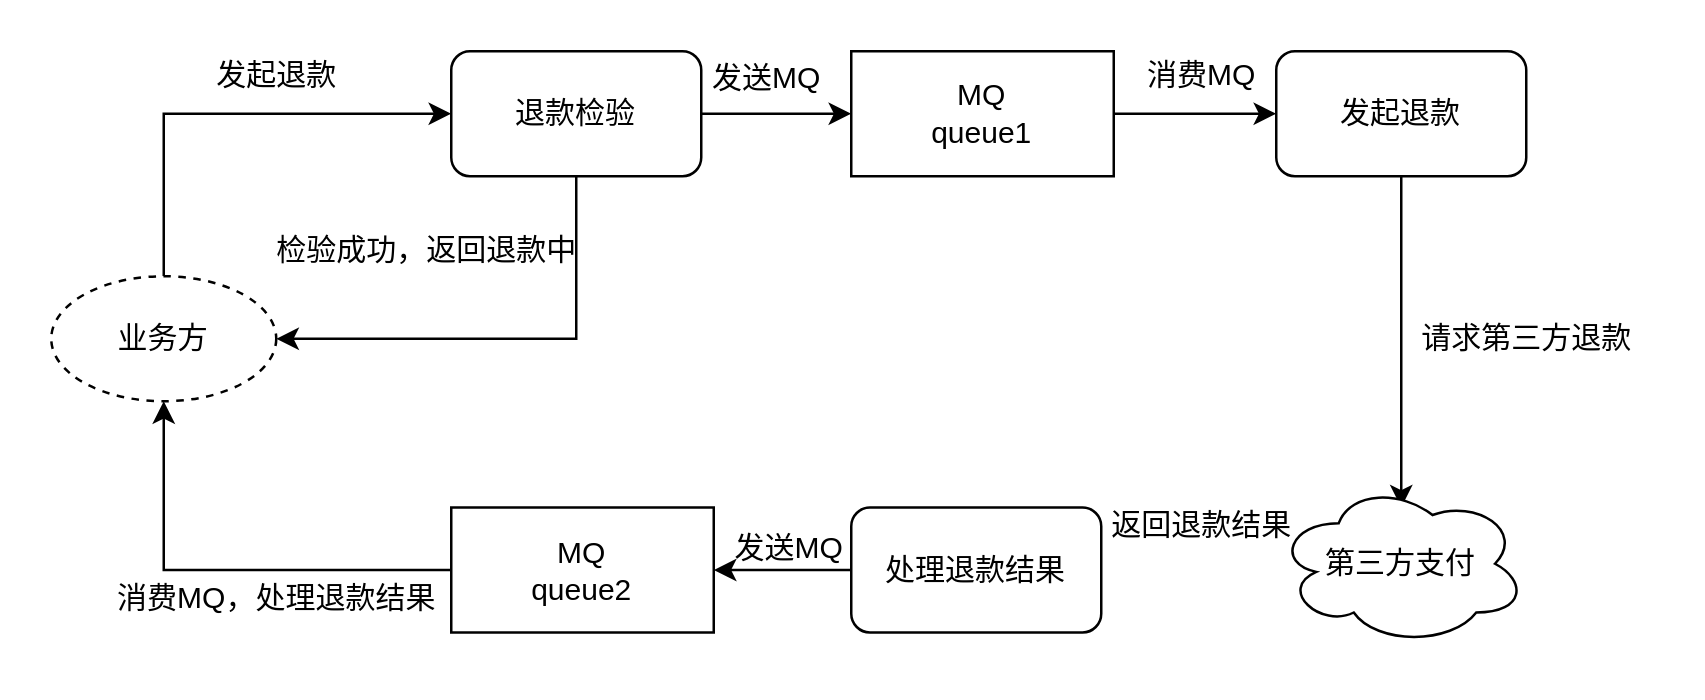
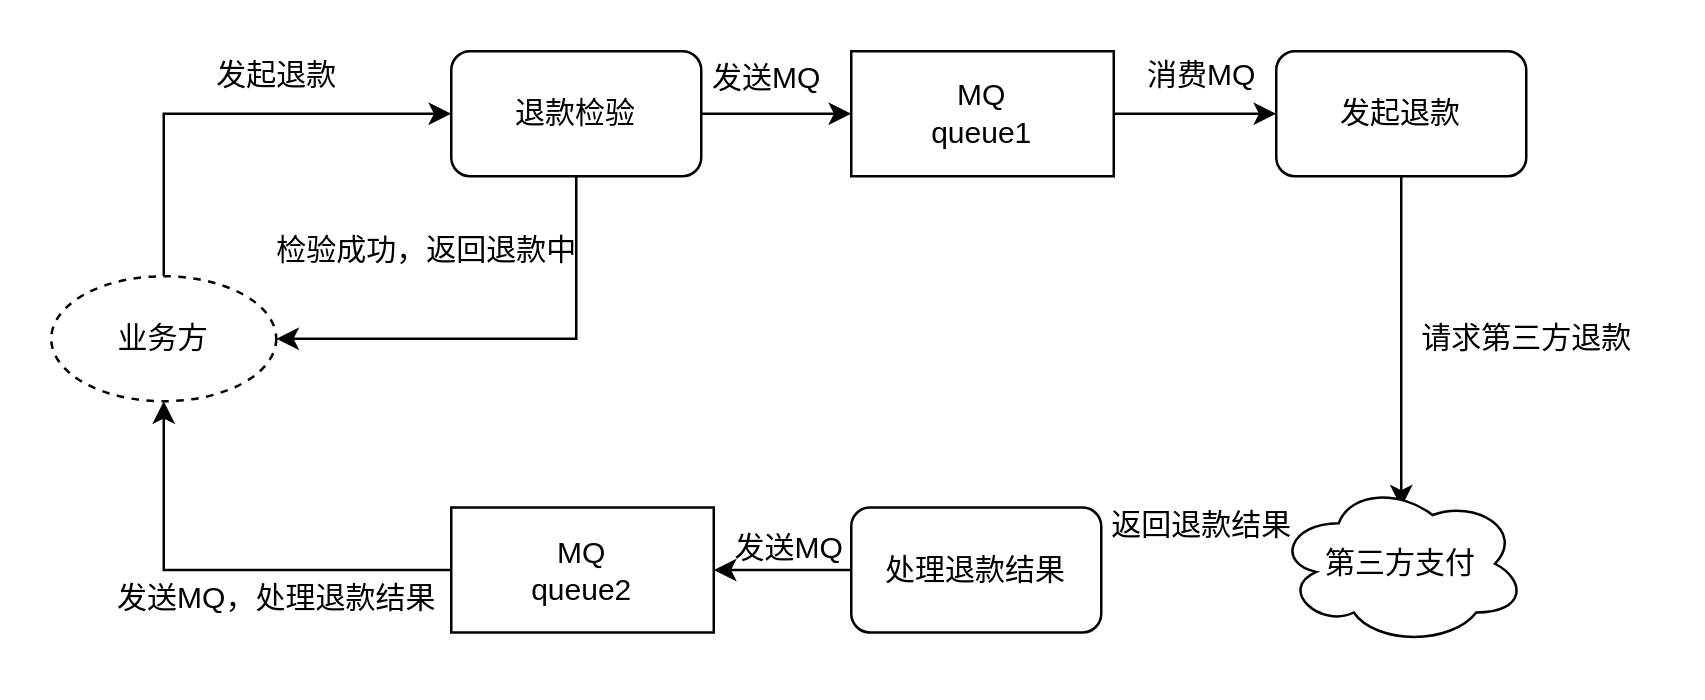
(278, 599) -> (278, 599)
